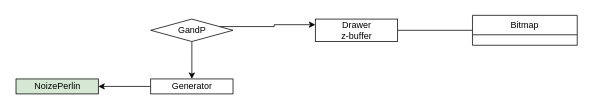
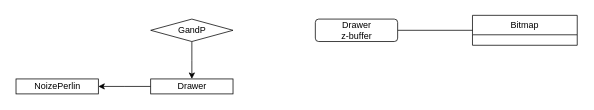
(265, 27) -> none
(357, 30) -> (357, 30)
(57, 87) -> (57, 87)
(192, 87) -> (192, 87)
